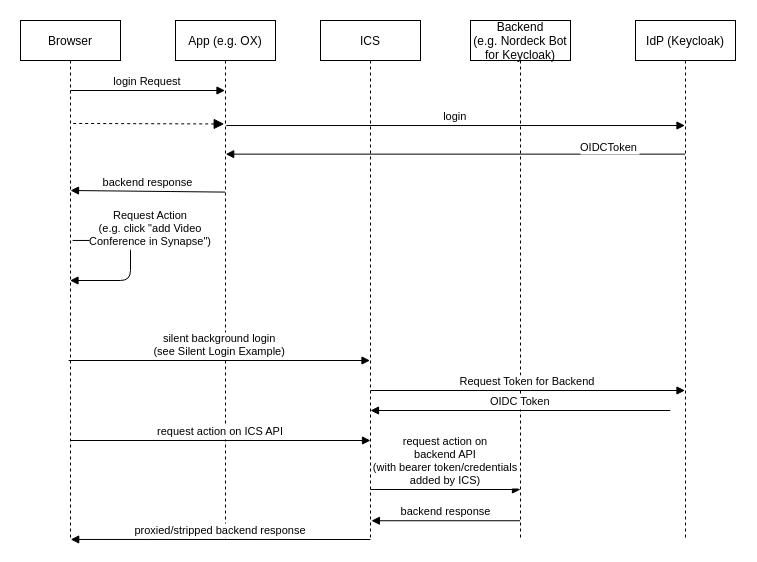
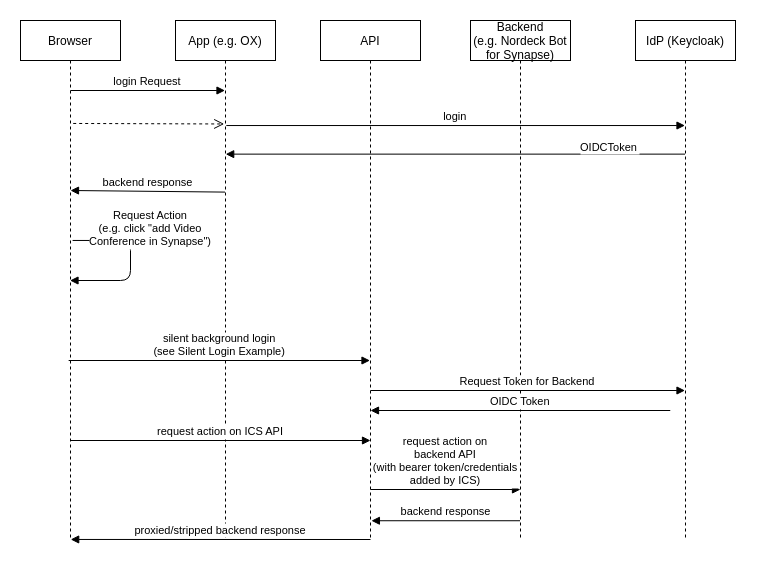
(520, 27) -> (520, 27)
(370, 41) -> (370, 41)
(213, 124) -> (217, 124)
